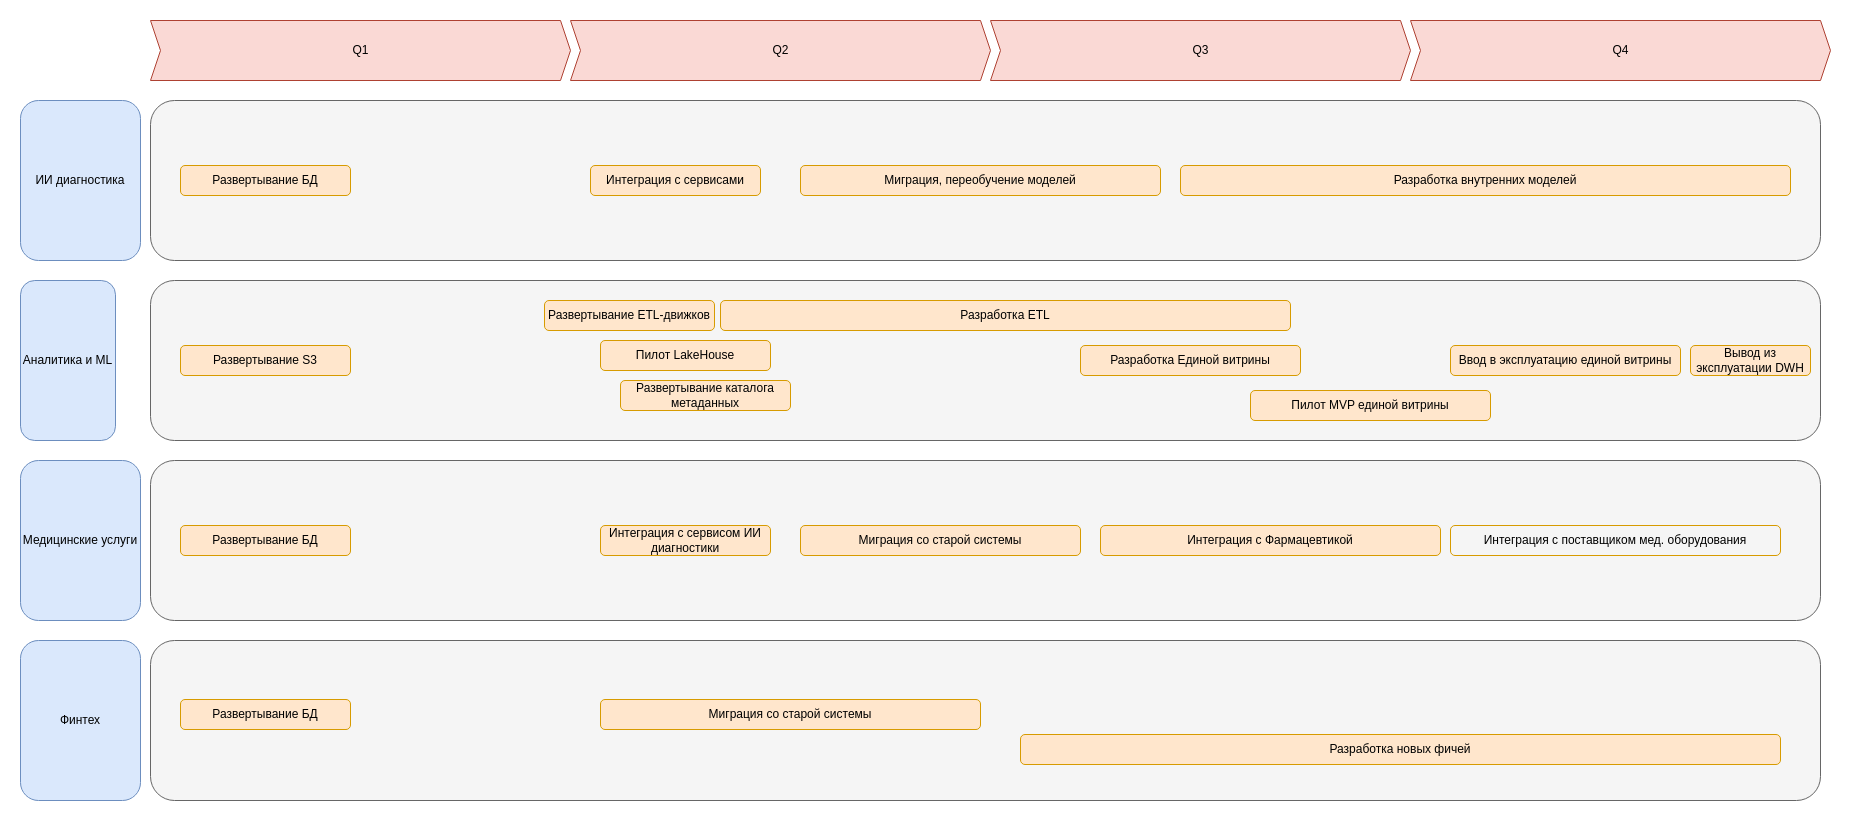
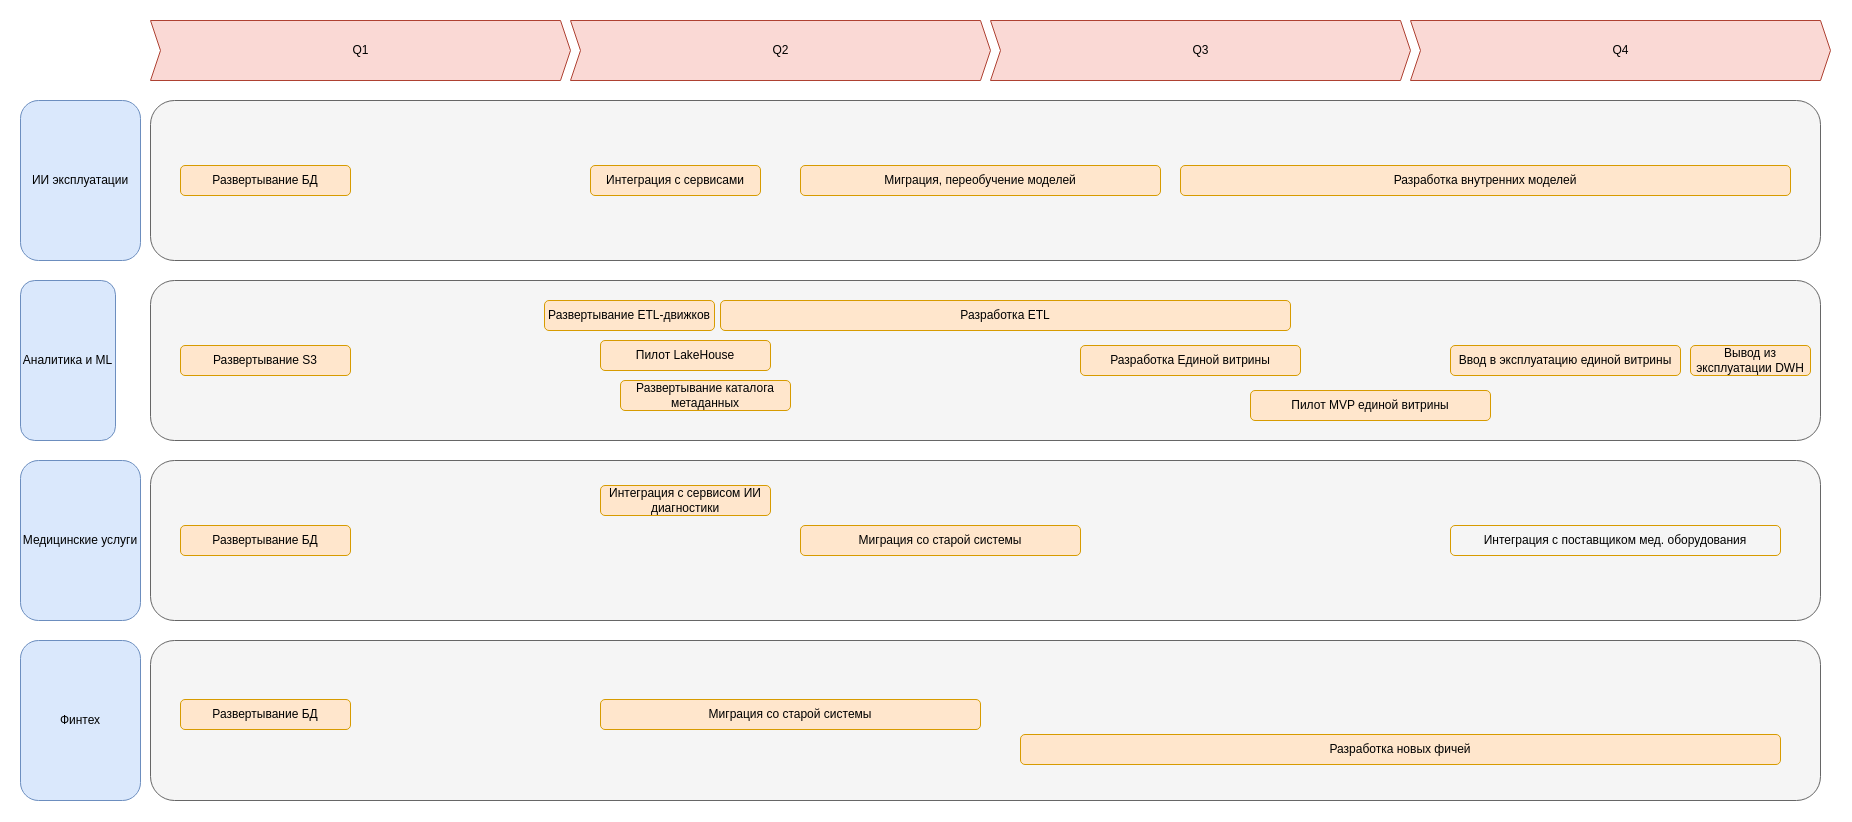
(81, 181) -> (81, 181)
(686, 541) -> (686, 501)
(1271, 541) -> none
